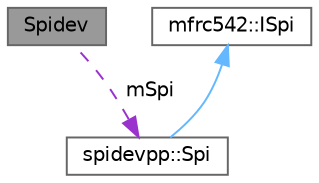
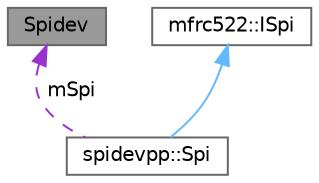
(232, 27) -> (232, 27)
(104, 81) -> (46, 109)
